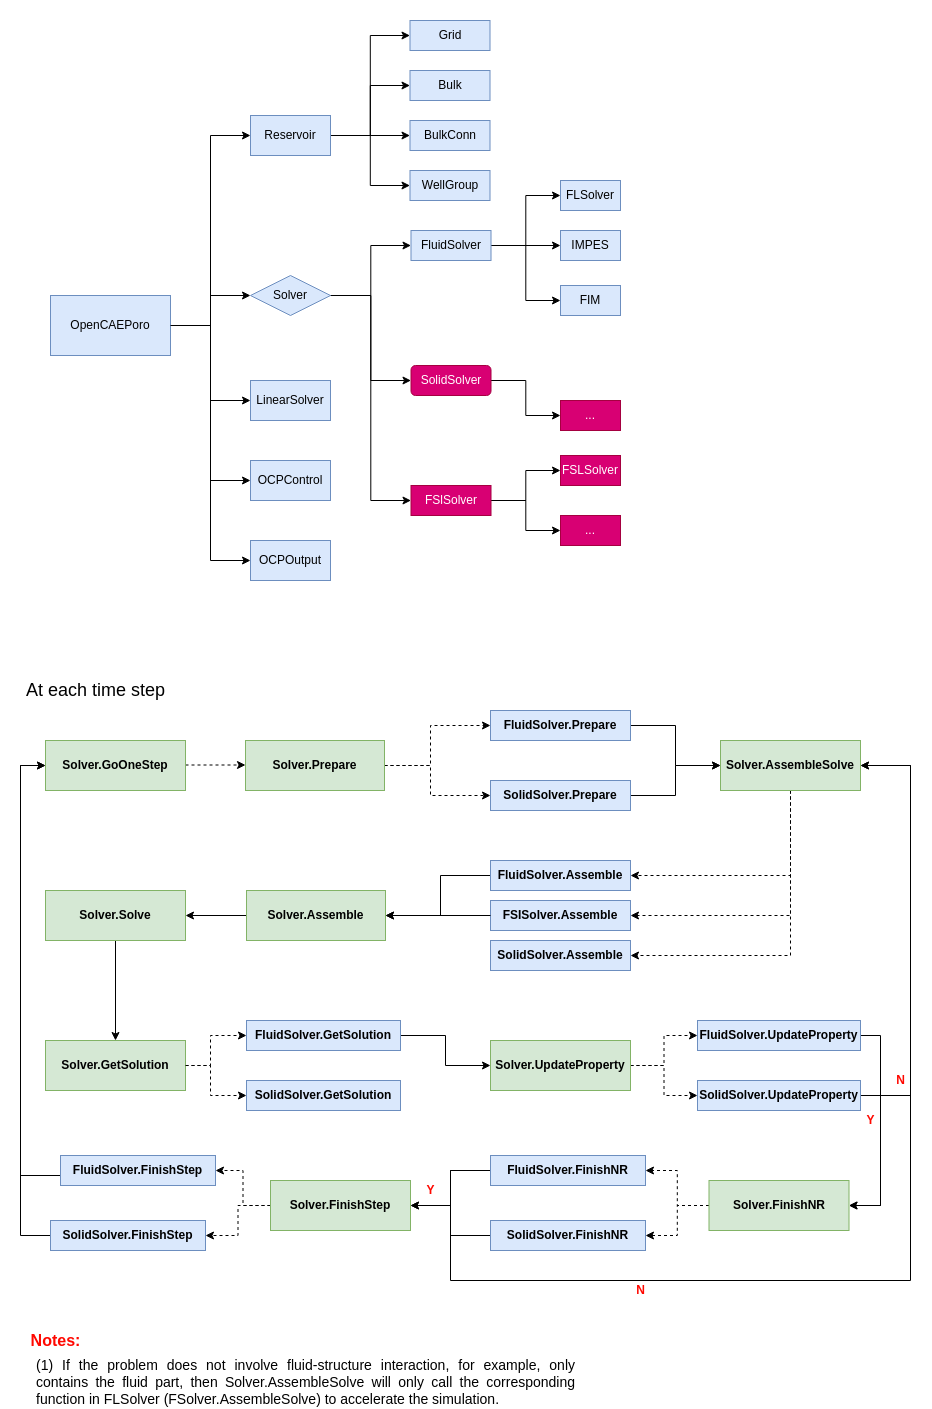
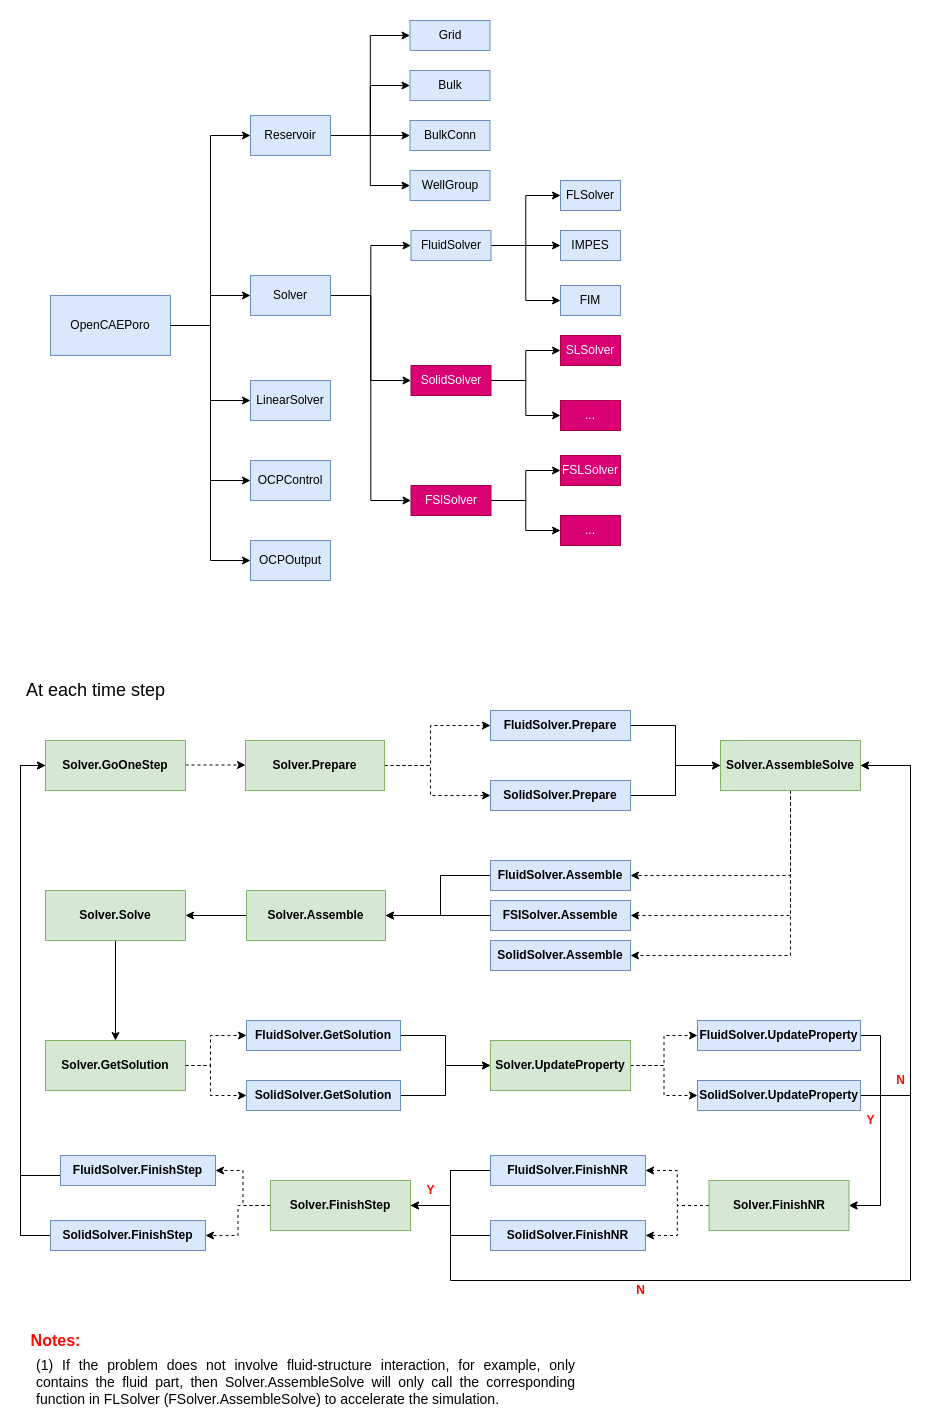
(291, 296) -> (291, 296)
none -> (526, 351)
none -> (591, 351)
(451, 381) -> (451, 381)
none -> (437, 1096)
